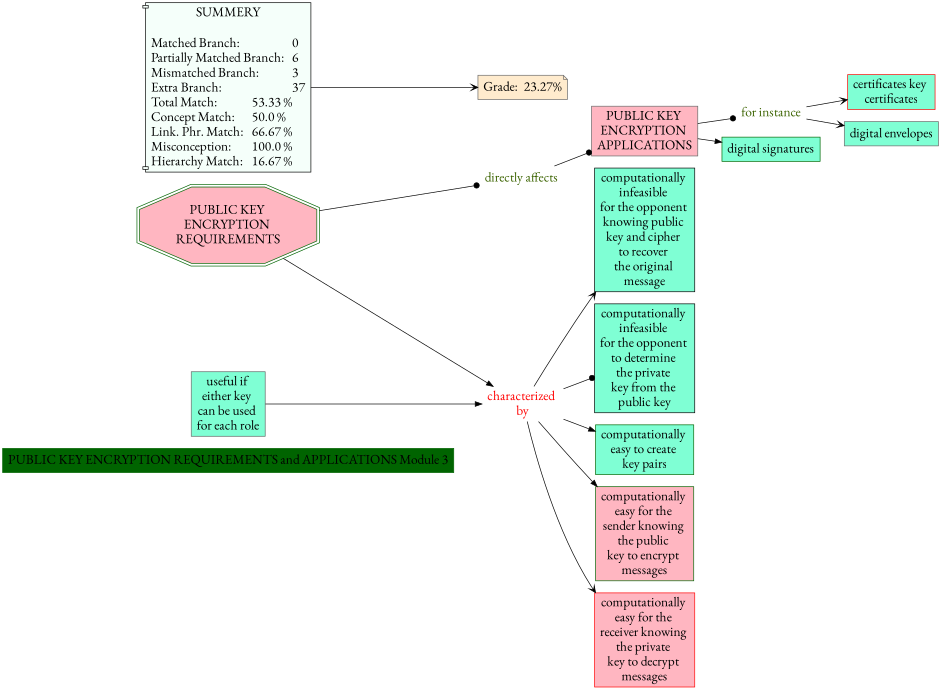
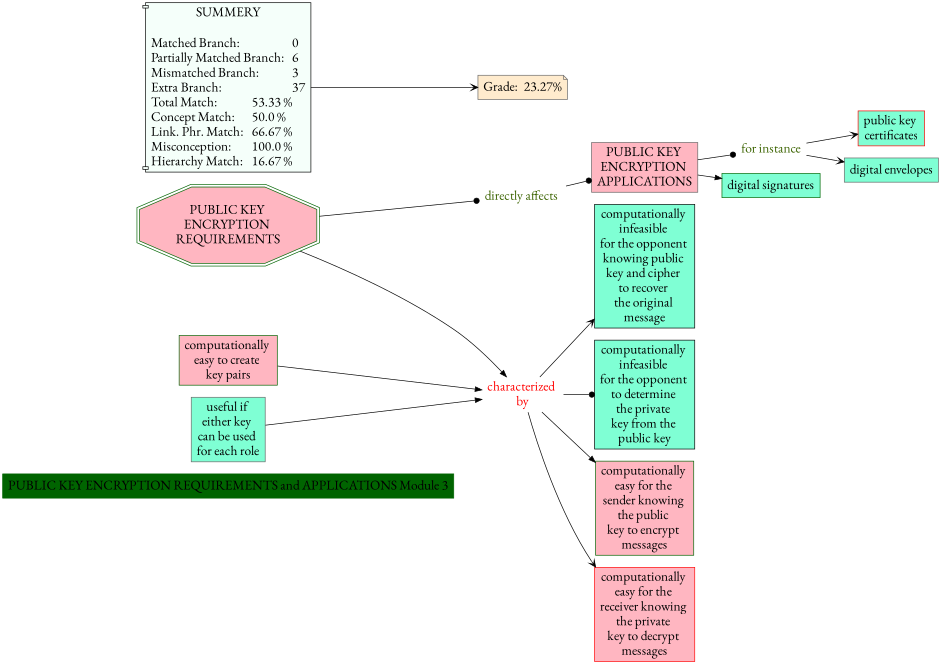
(891, 92) -> (891, 128)
(576, 424) -> (376, 378)
(645, 450) -> (228, 360)
